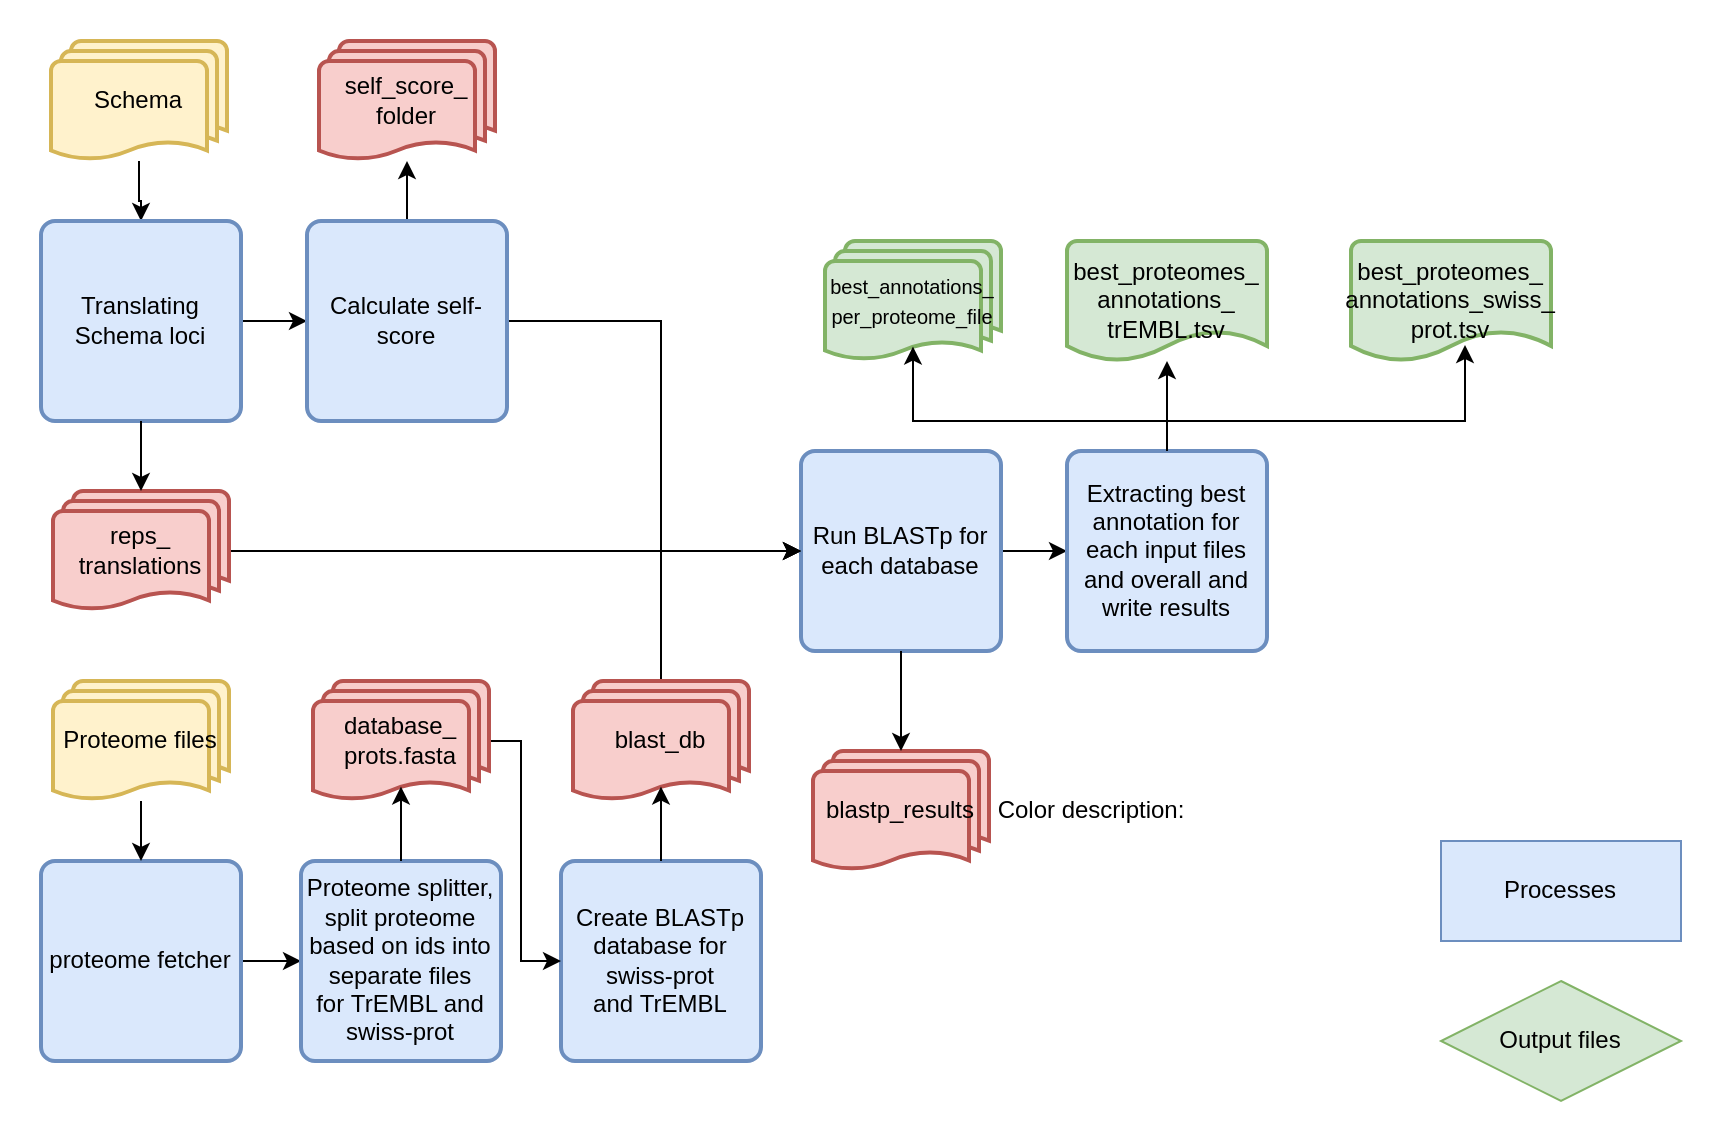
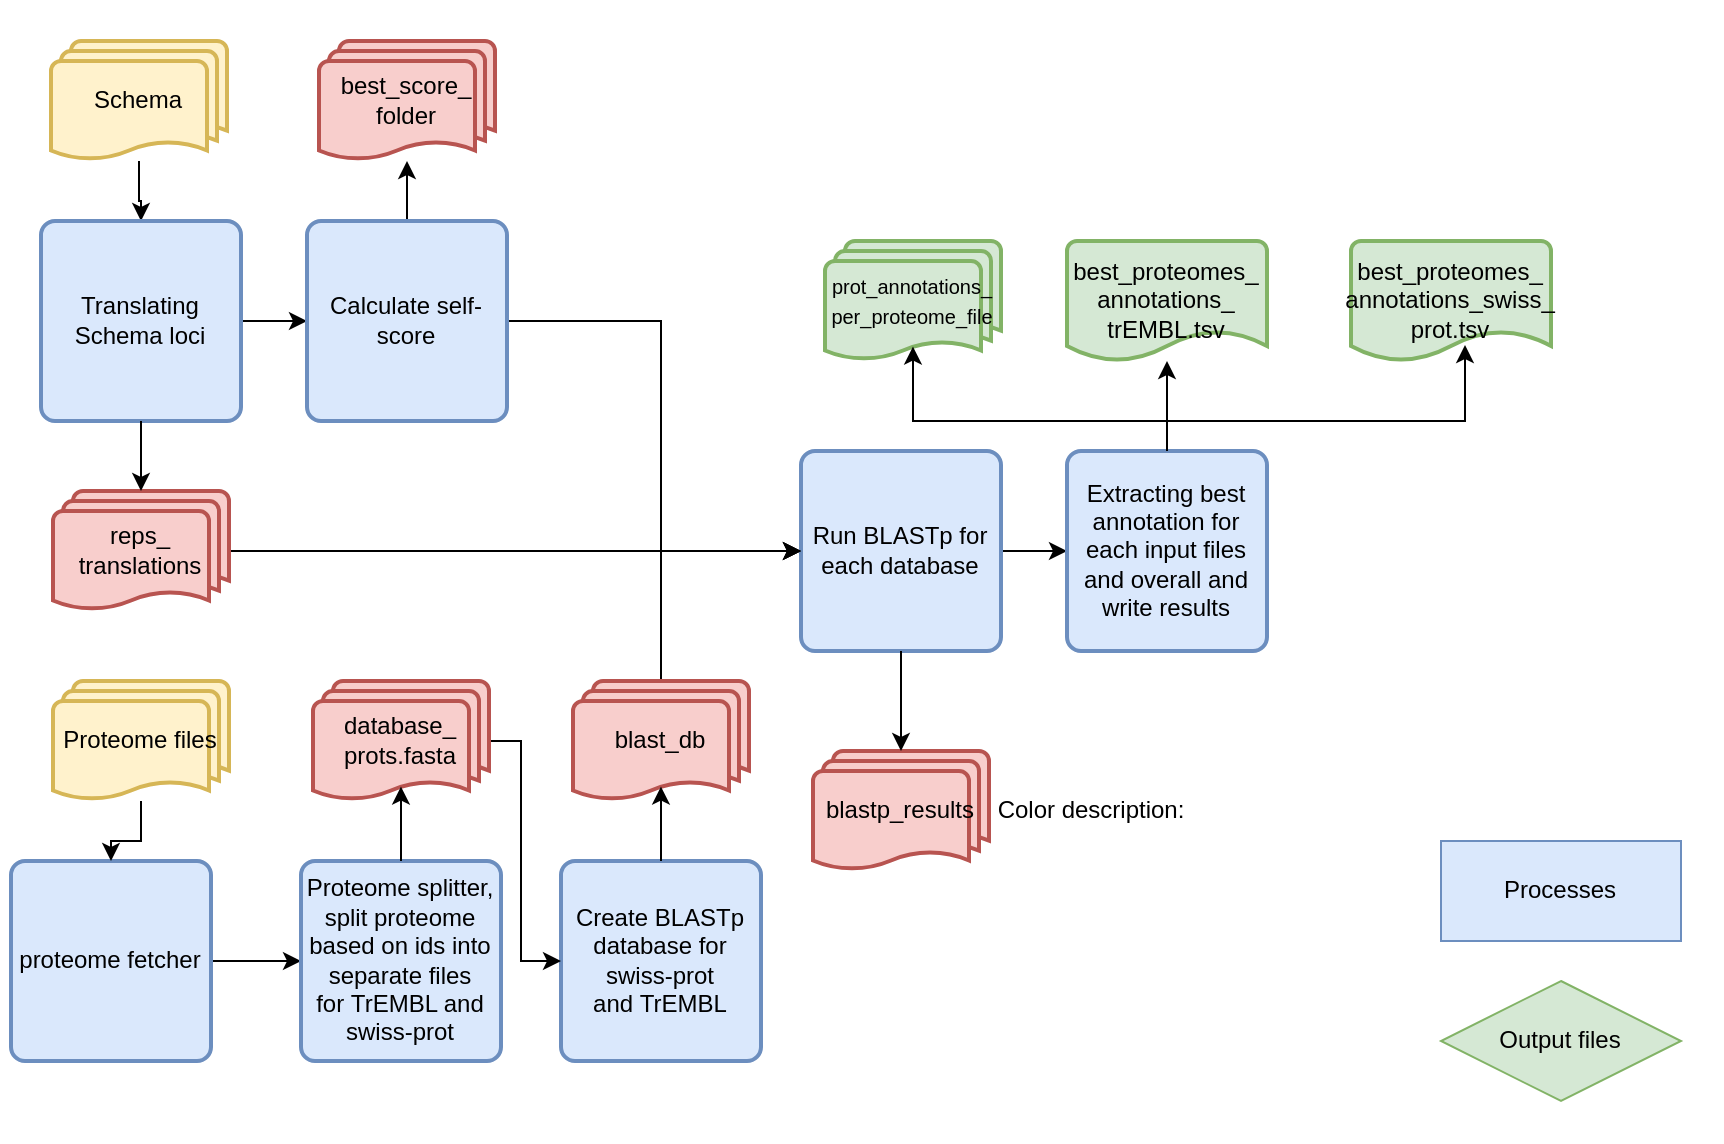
(407, 101) -> (407, 101)
(913, 301) -> (913, 301)
(141, 961) -> (111, 961)
